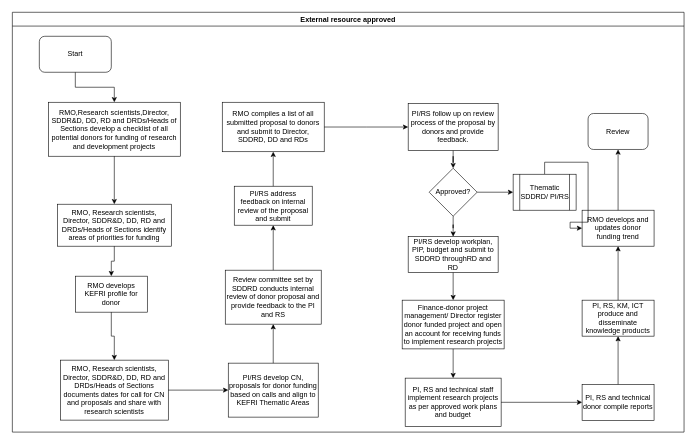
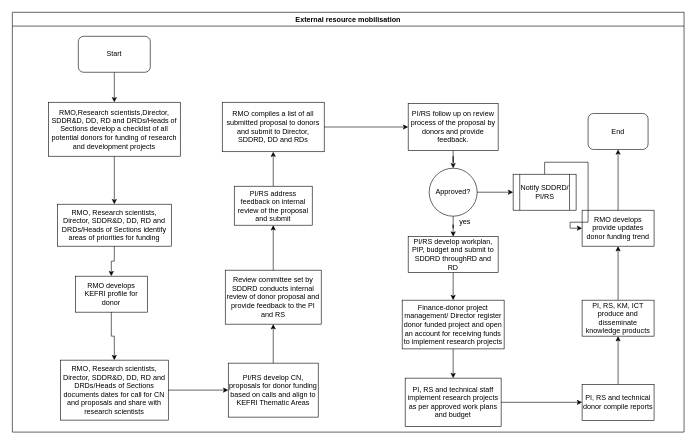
(348, 20) -> (348, 20)
(75, 54) -> (114, 54)
(618, 132) -> (618, 132)
(453, 192) -> (453, 192)
(545, 192) -> (545, 192)
none -> (465, 222)
(618, 228) -> (618, 228)
